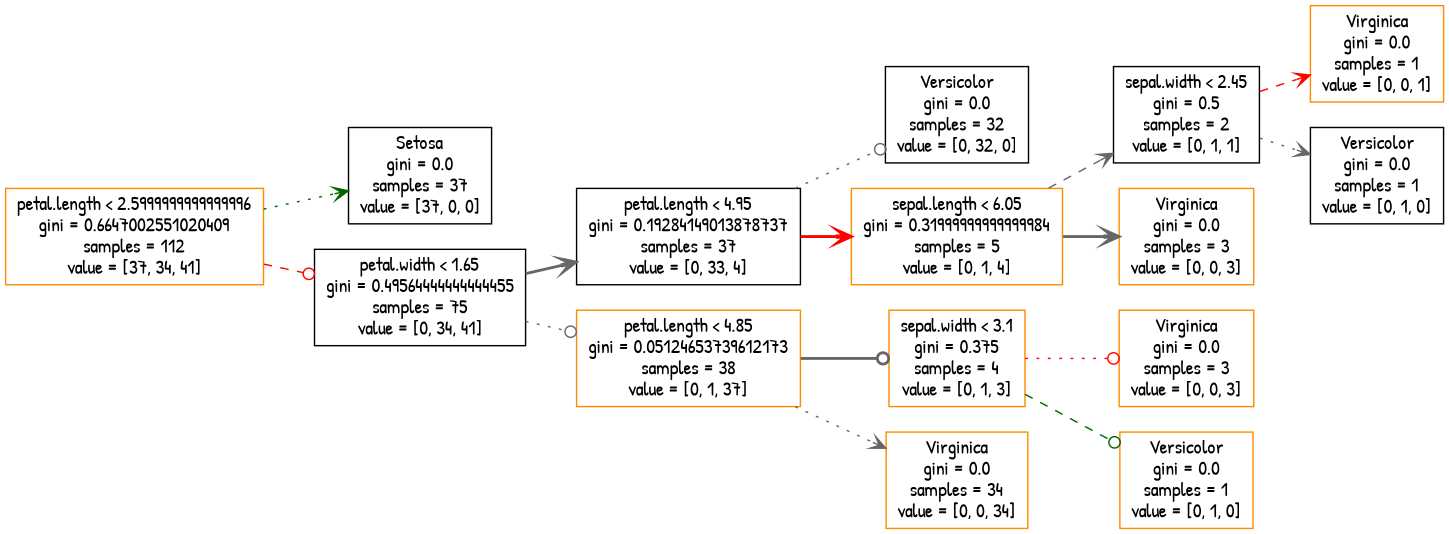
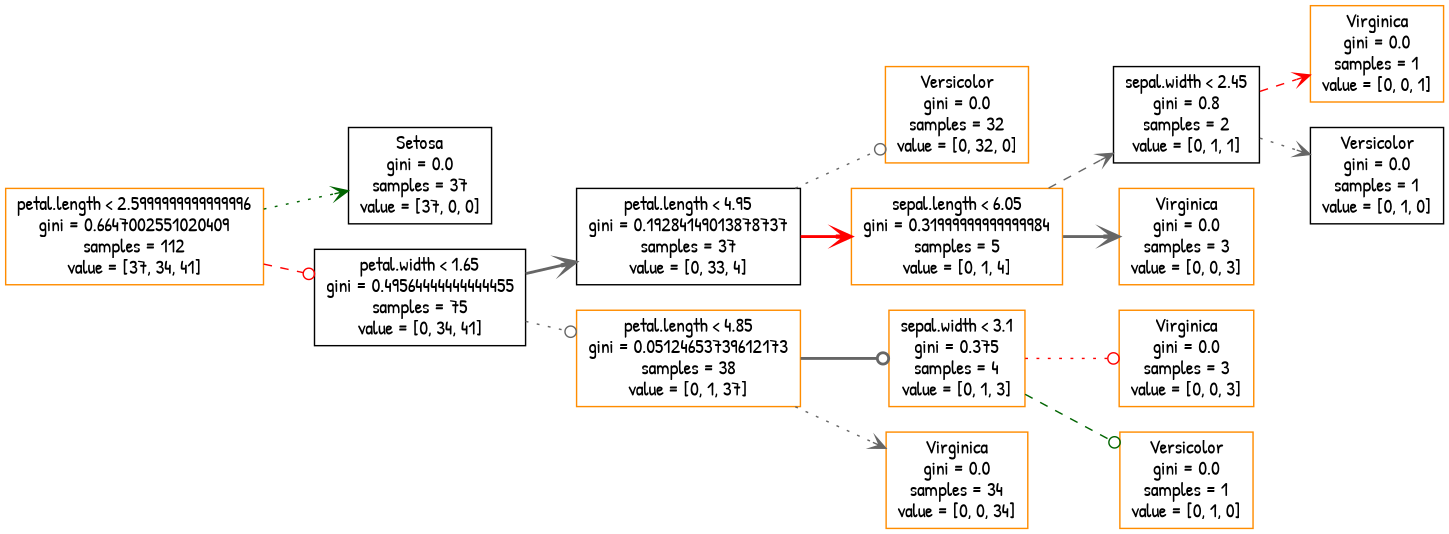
(957, 115) -> (957, 115)
(1186, 115) -> (1186, 115)
